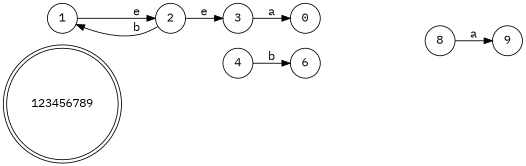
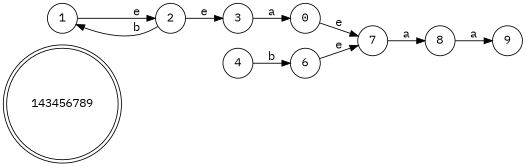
none -> (373, 41)
(62, 104) -> (62, 104)
